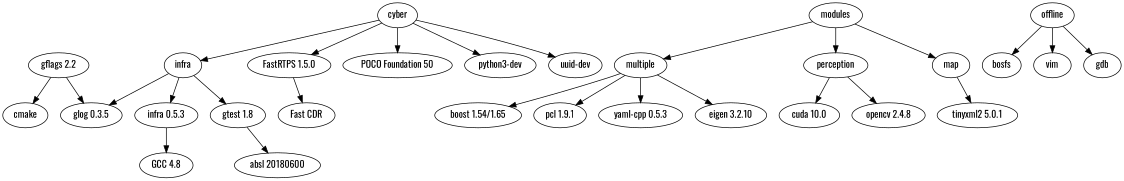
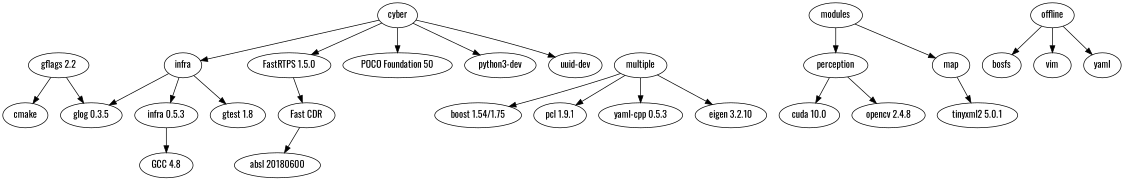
(742, 39) -> none
(1102, 65) -> (1102, 65)
(478, 115) -> (478, 115)
(255, 137) -> (294, 137)
